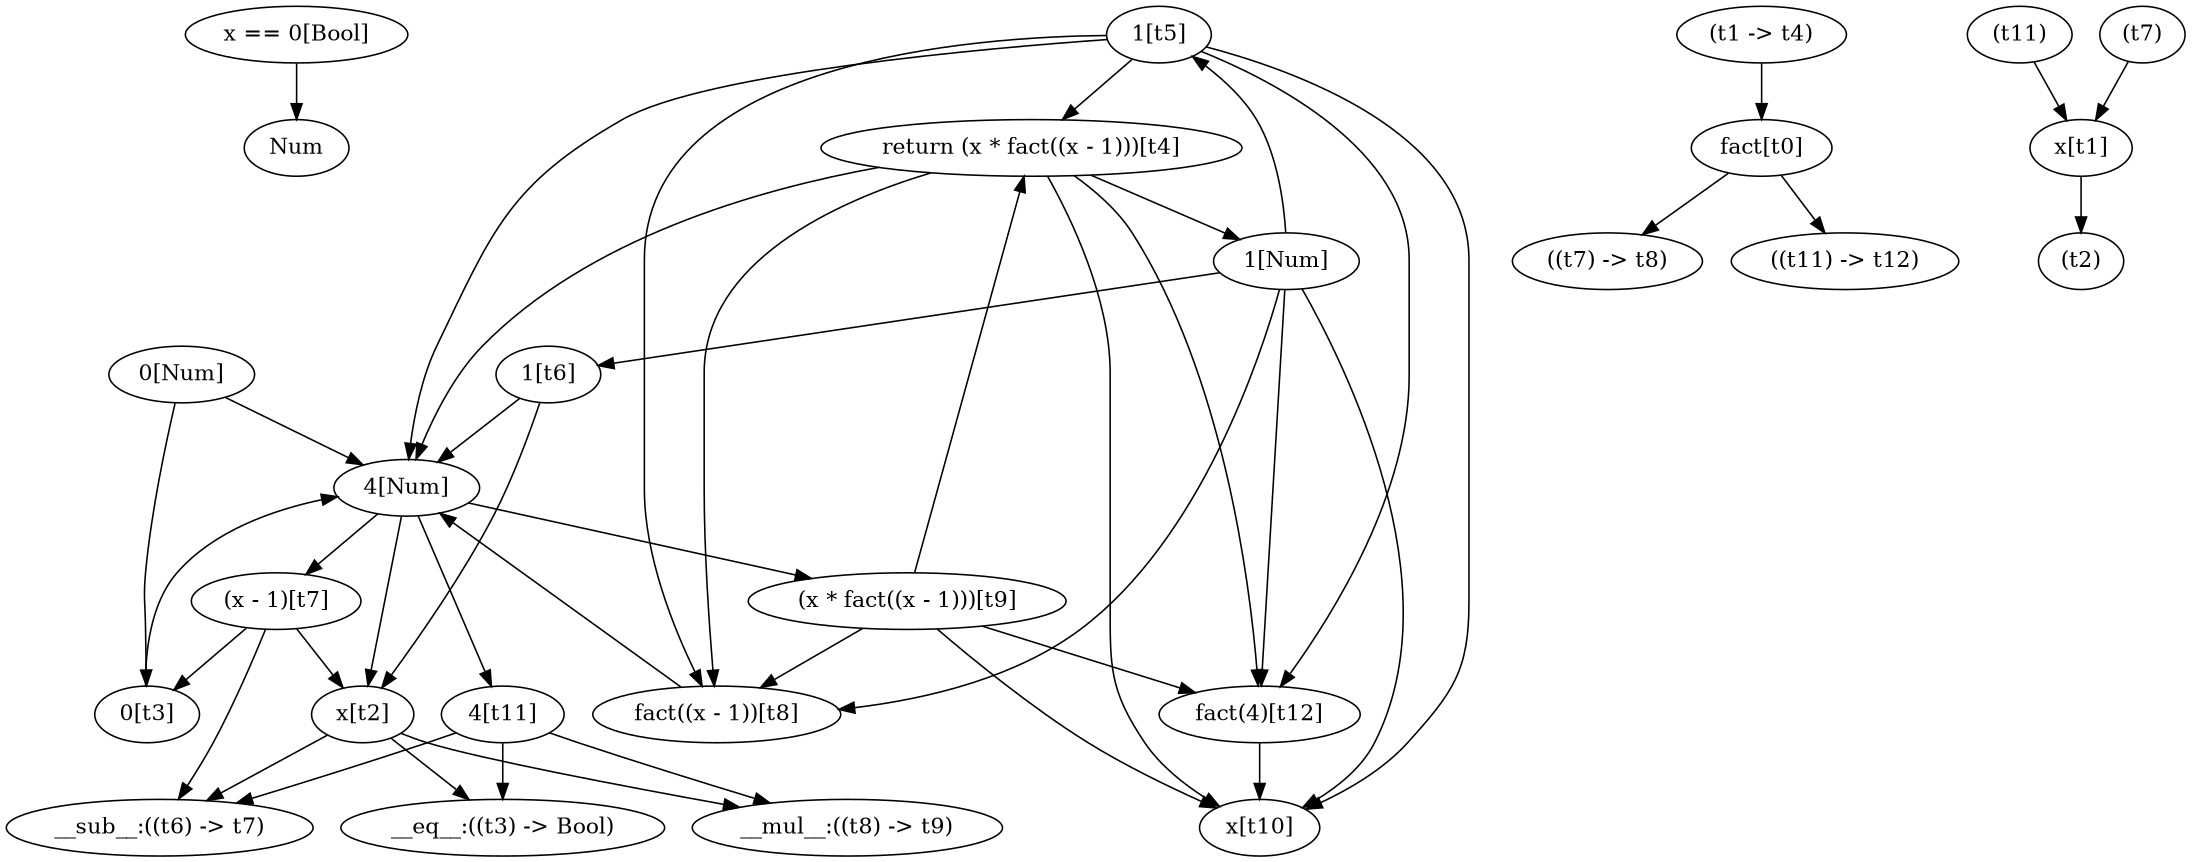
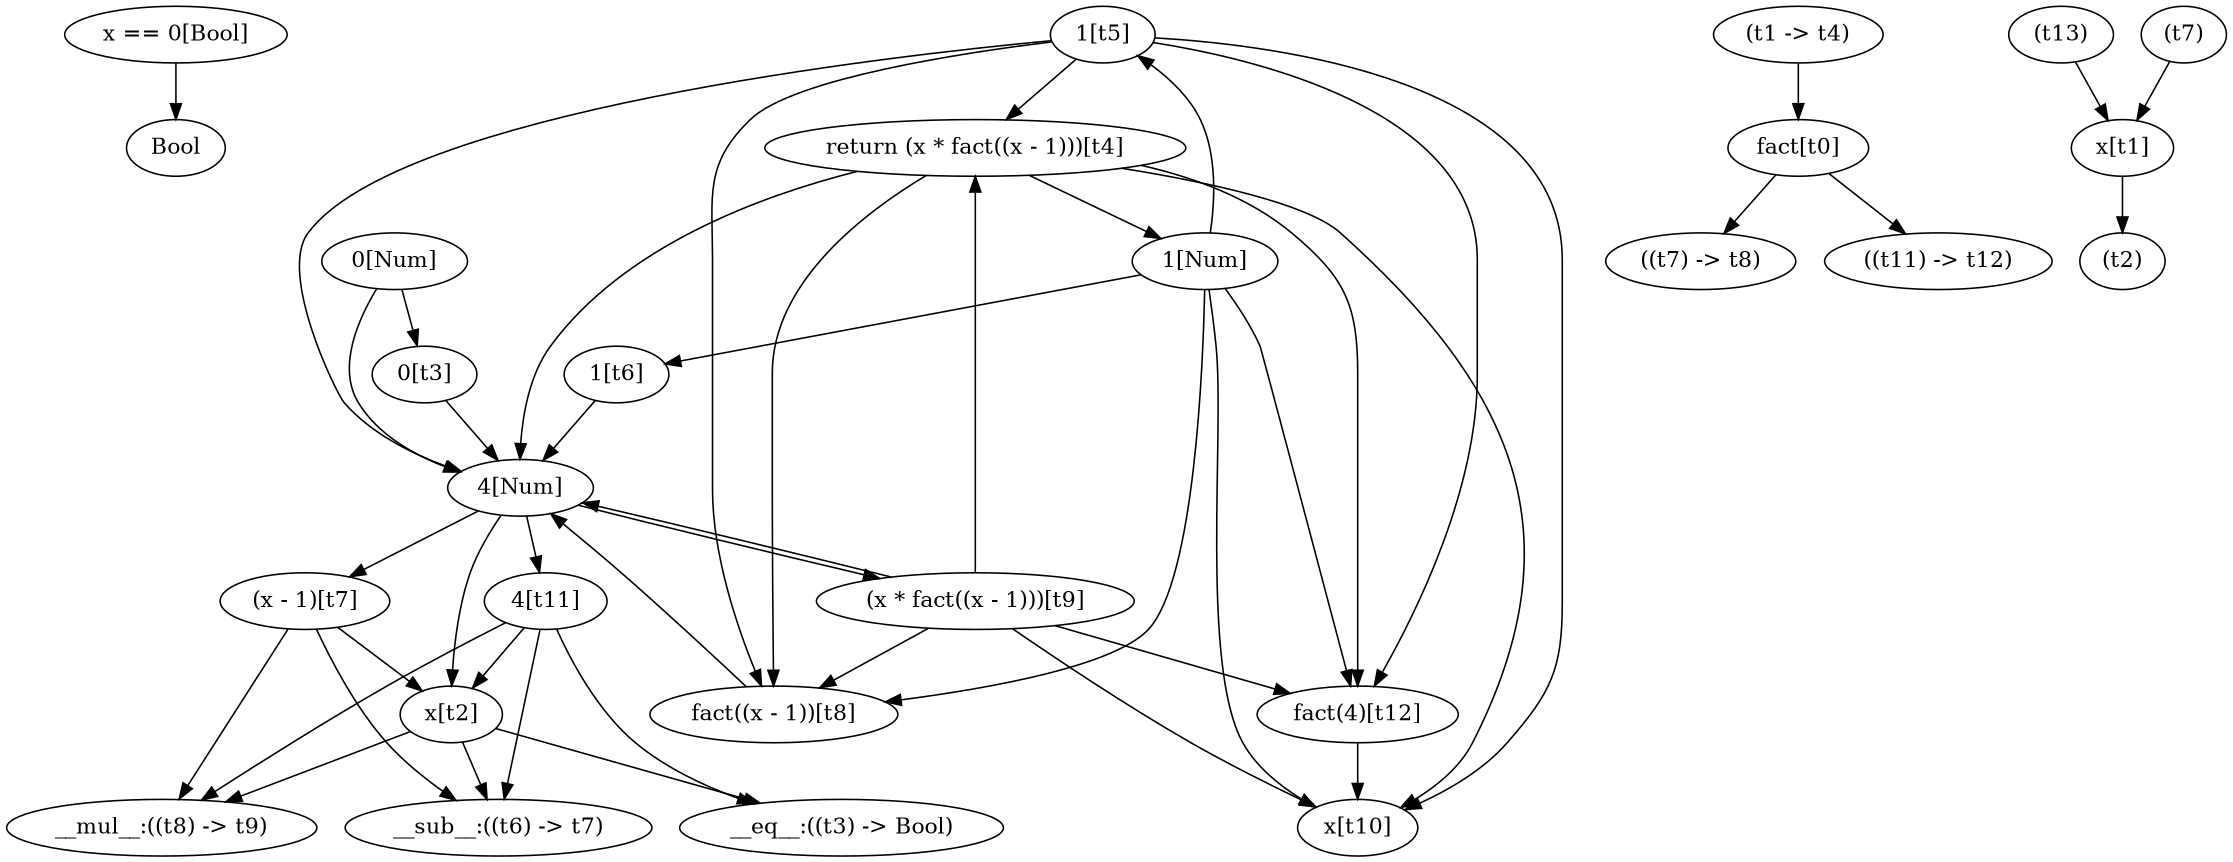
(2020, 35) -> (2061, 35)
(297, 148) -> (176, 148)
none -> (745, 541)
(473, 552) -> (504, 652)
(216, 654) -> (238, 707)
